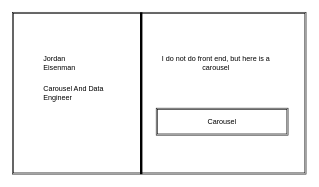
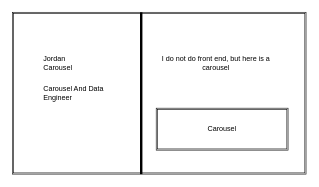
(59, 63) -> (59, 63)
(222, 122) -> (222, 129)
